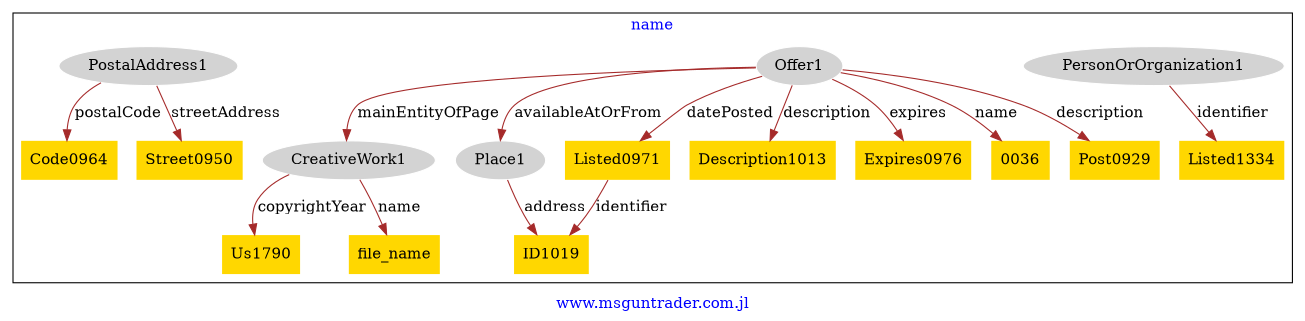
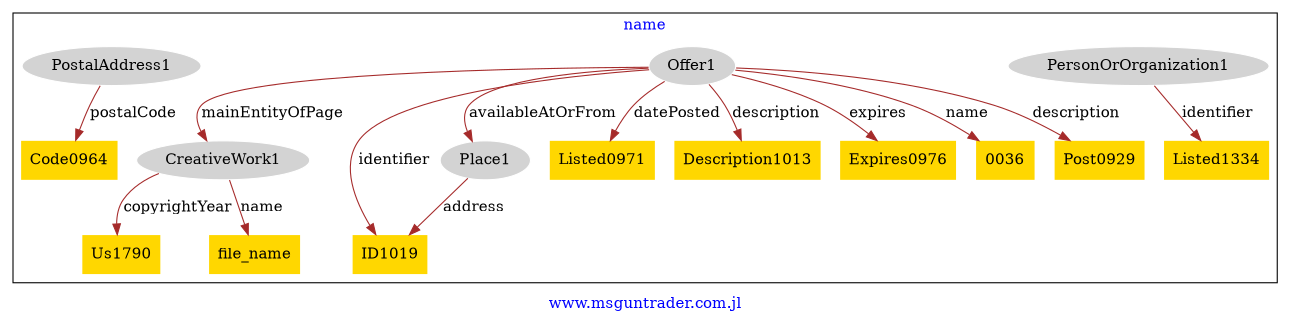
(190, 160) -> none
(594, 204) -> (454, 97)
